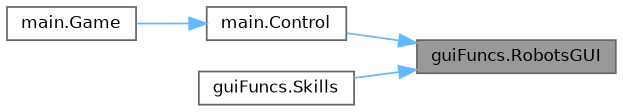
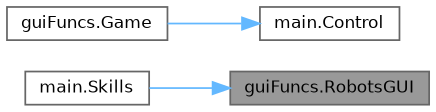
(72, 24) -> (87, 24)
(373, 37) -> none
(276, 88) -> (87, 88)
